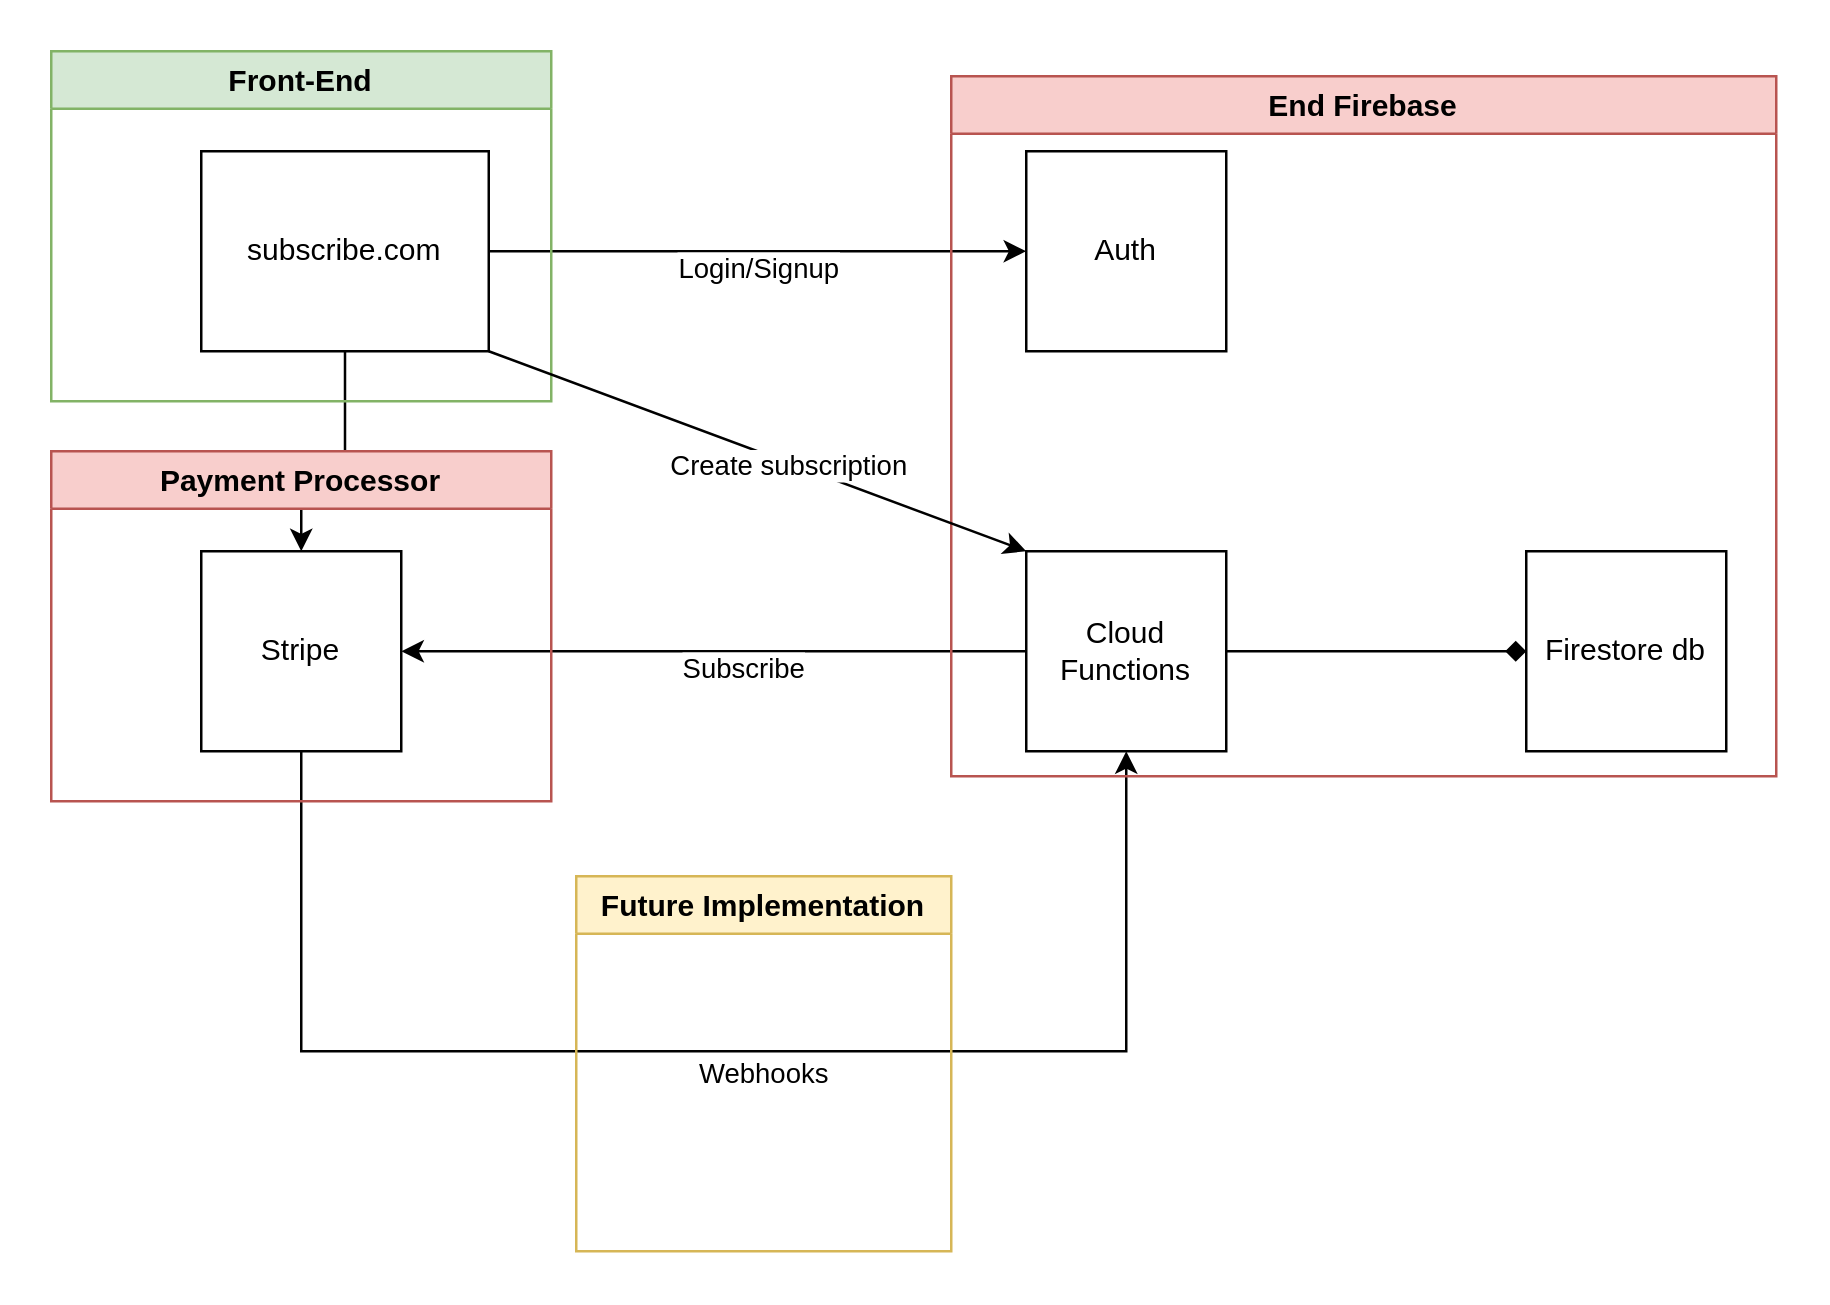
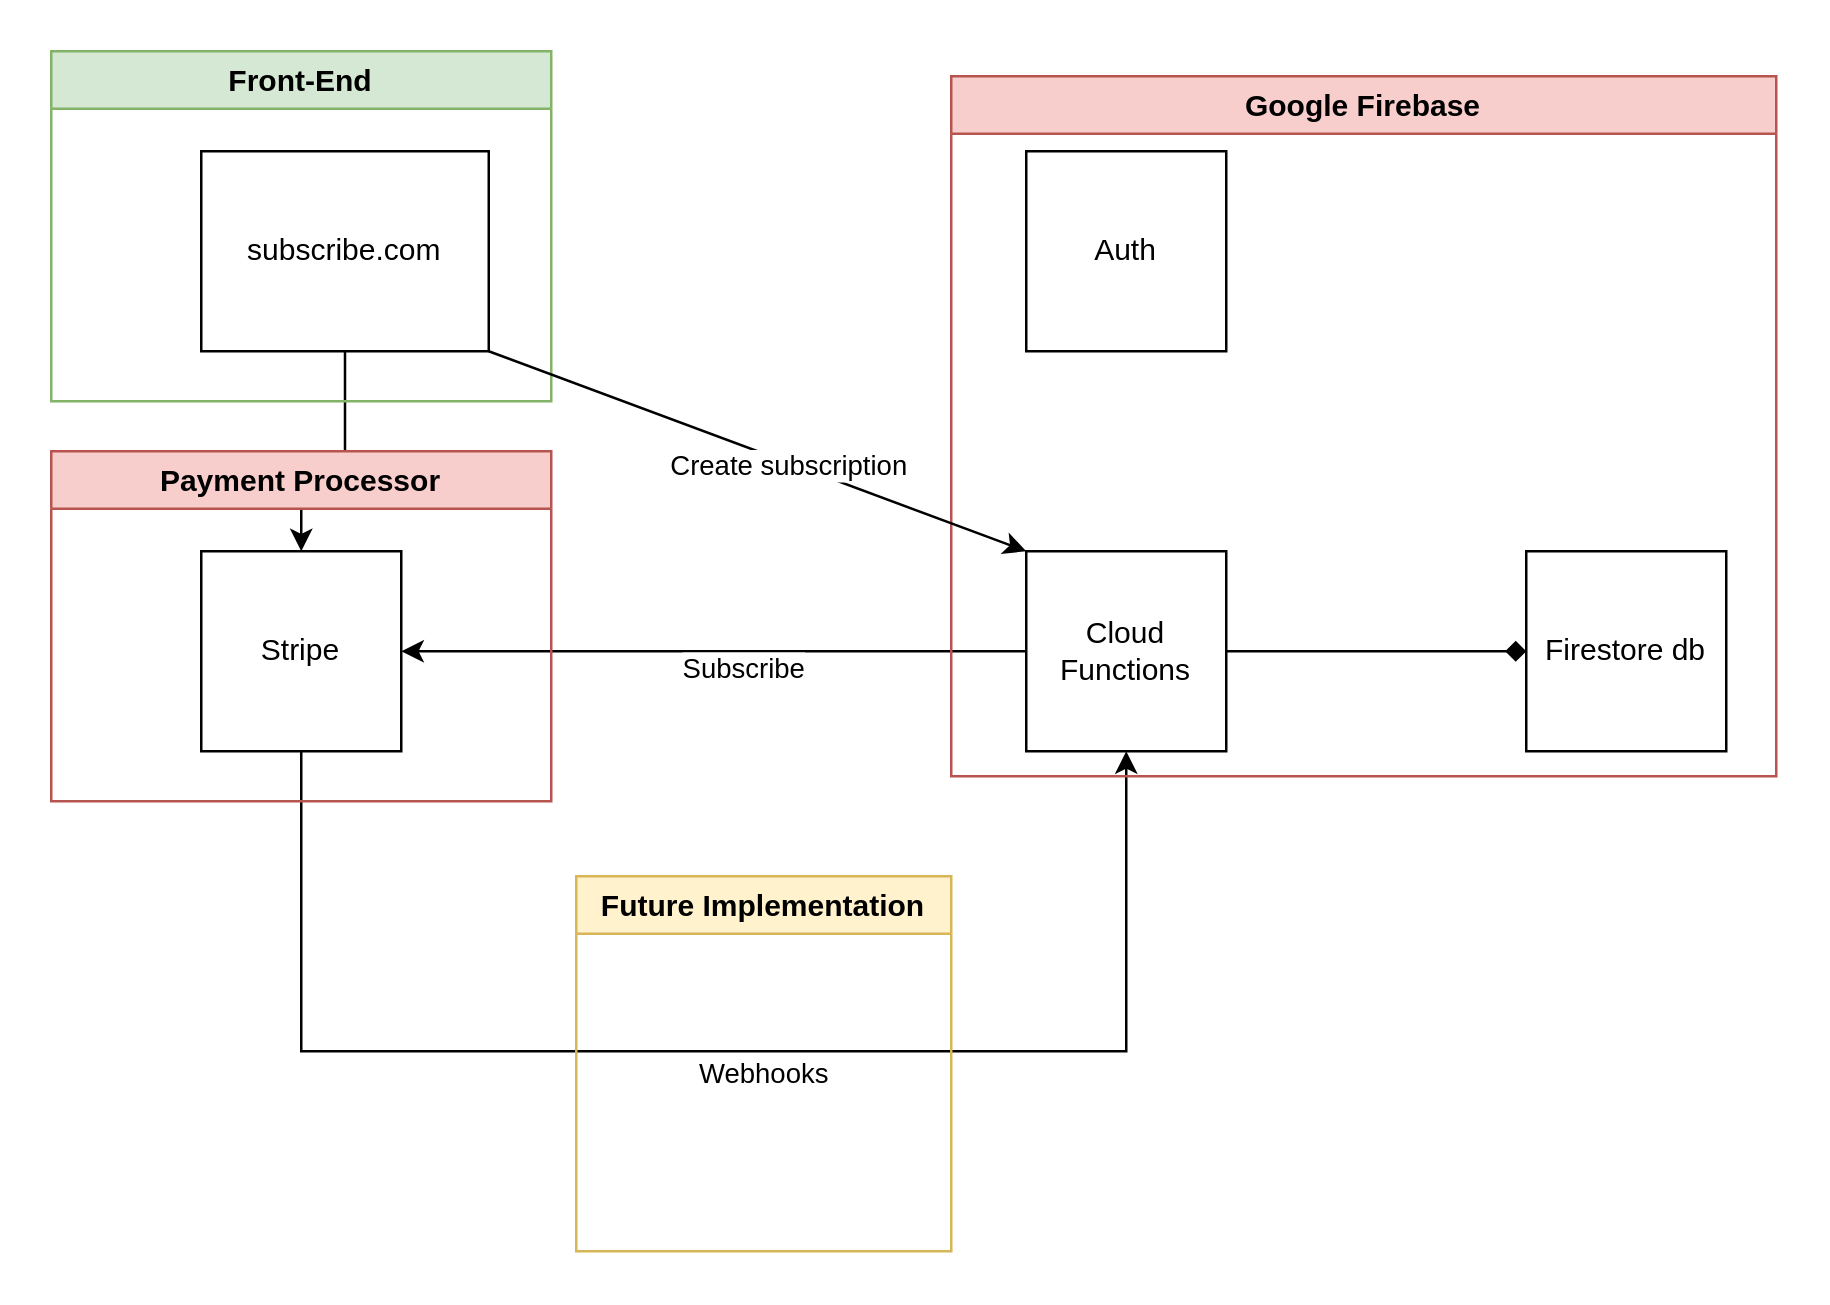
(1363, 106) -> (1363, 106)
(751, 251) -> none
